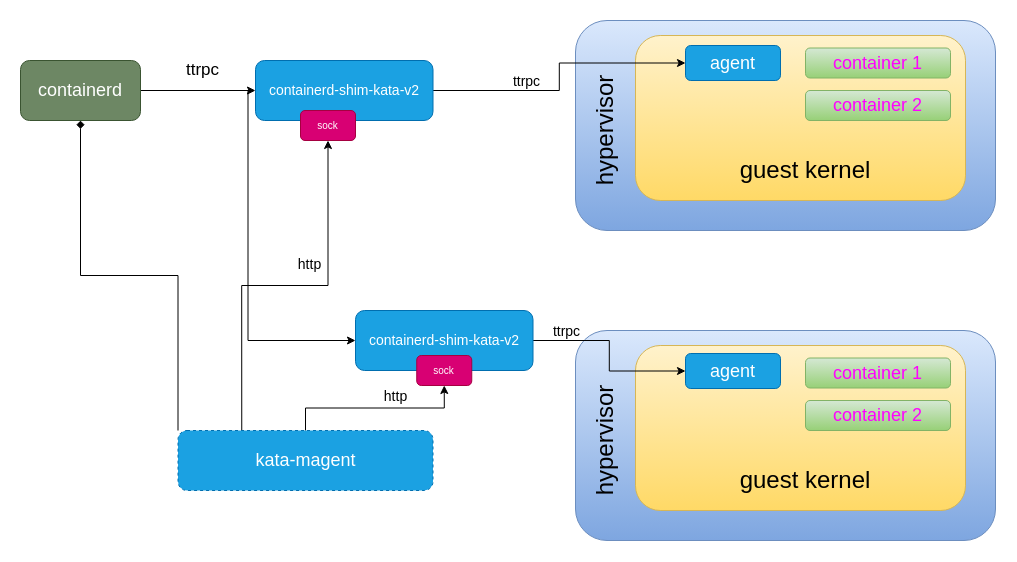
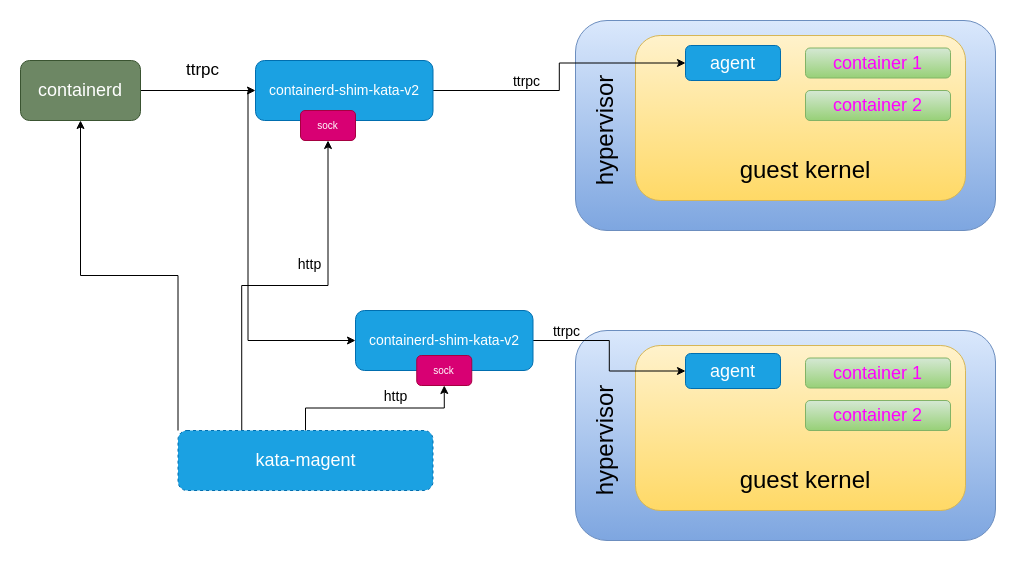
(81, 129) -> (81, 128)
